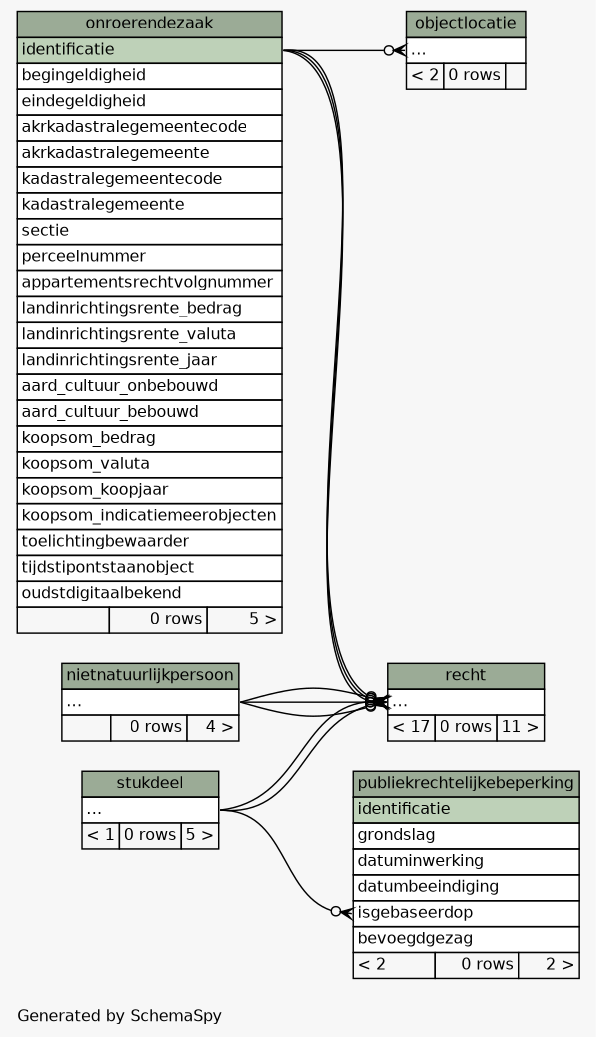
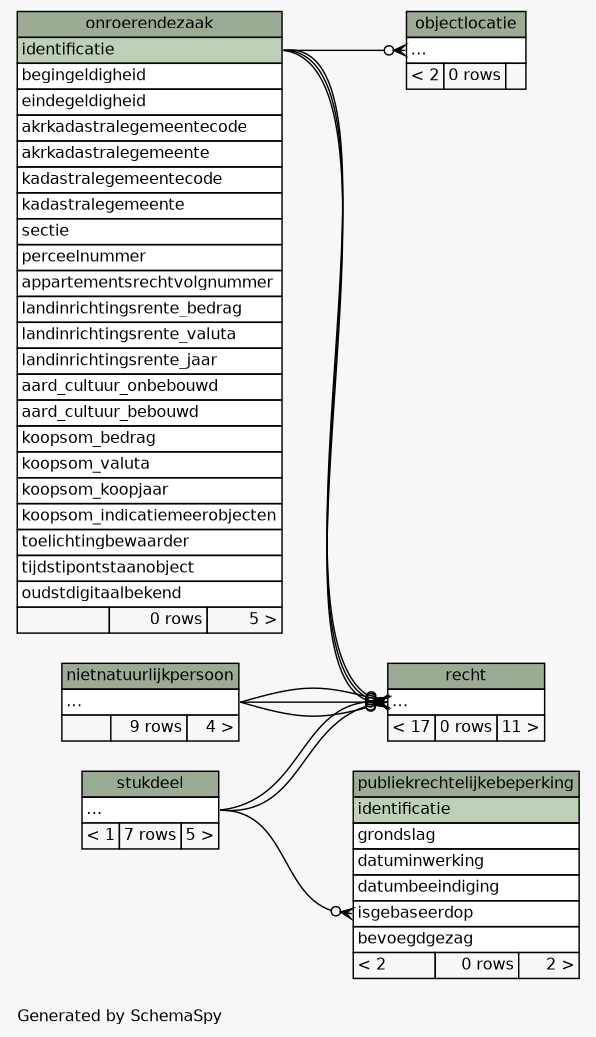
(156, 727) -> (156, 727)
(150, 835) -> (150, 835)
